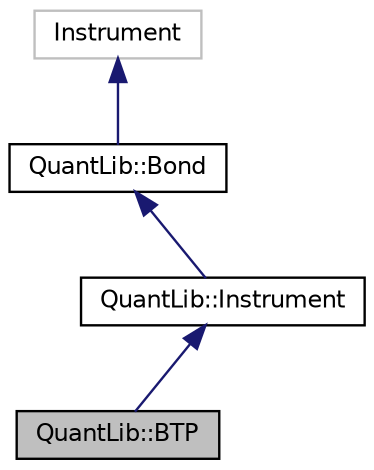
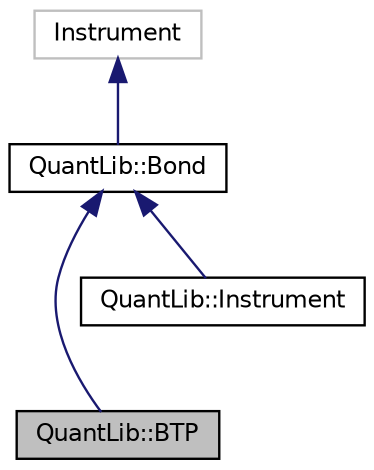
(163, 378) -> (56, 314)
